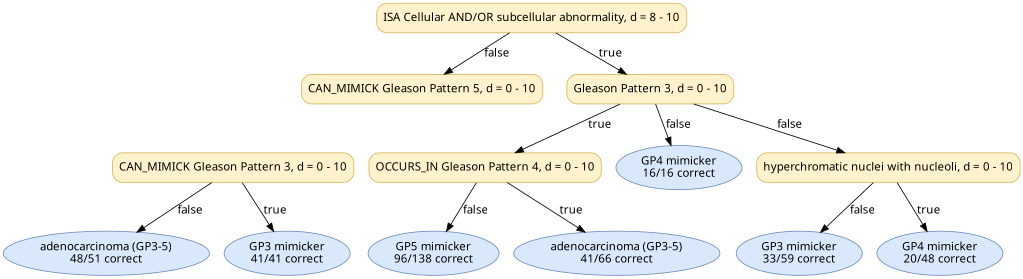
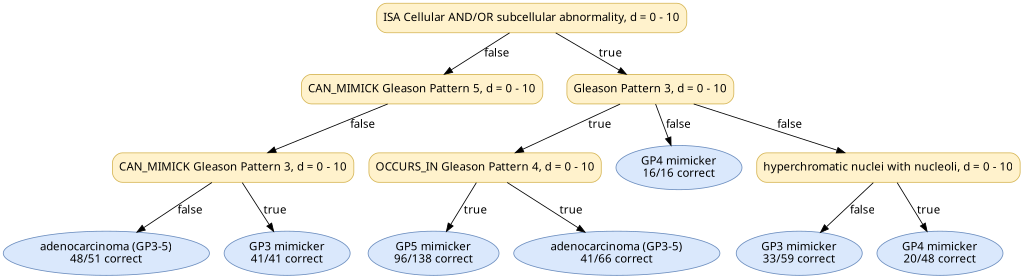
(532, 18) -> (532, 18)
none -> (331, 127)
(476, 210) -> (476, 210)
